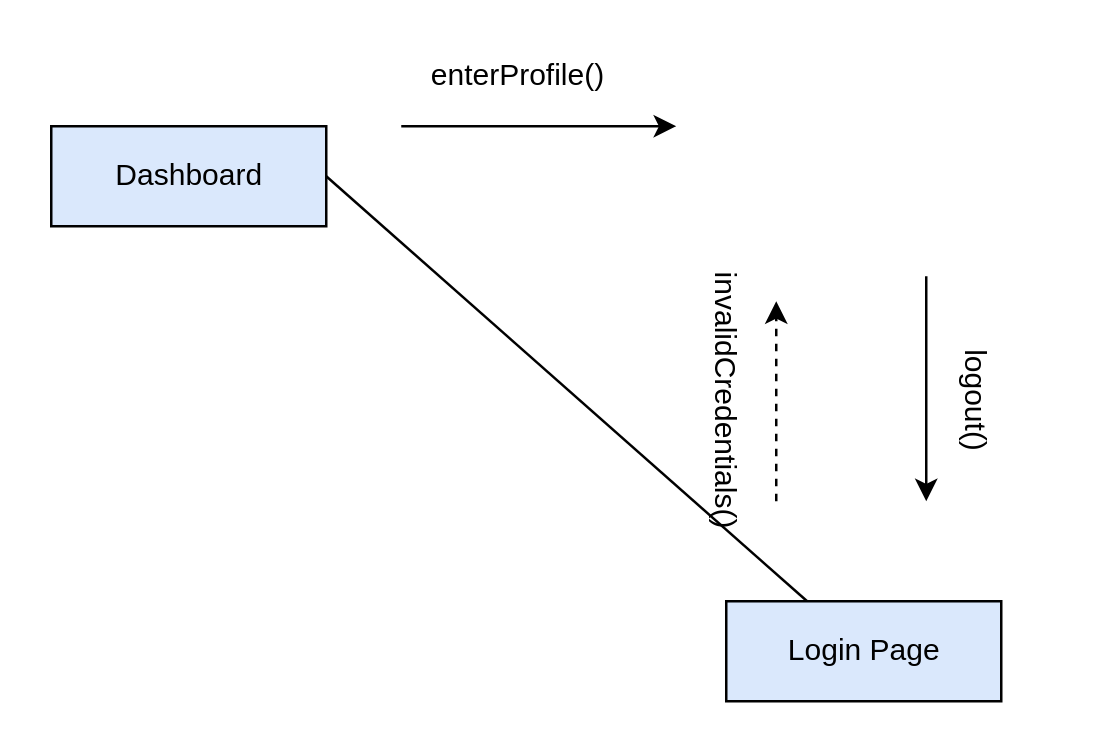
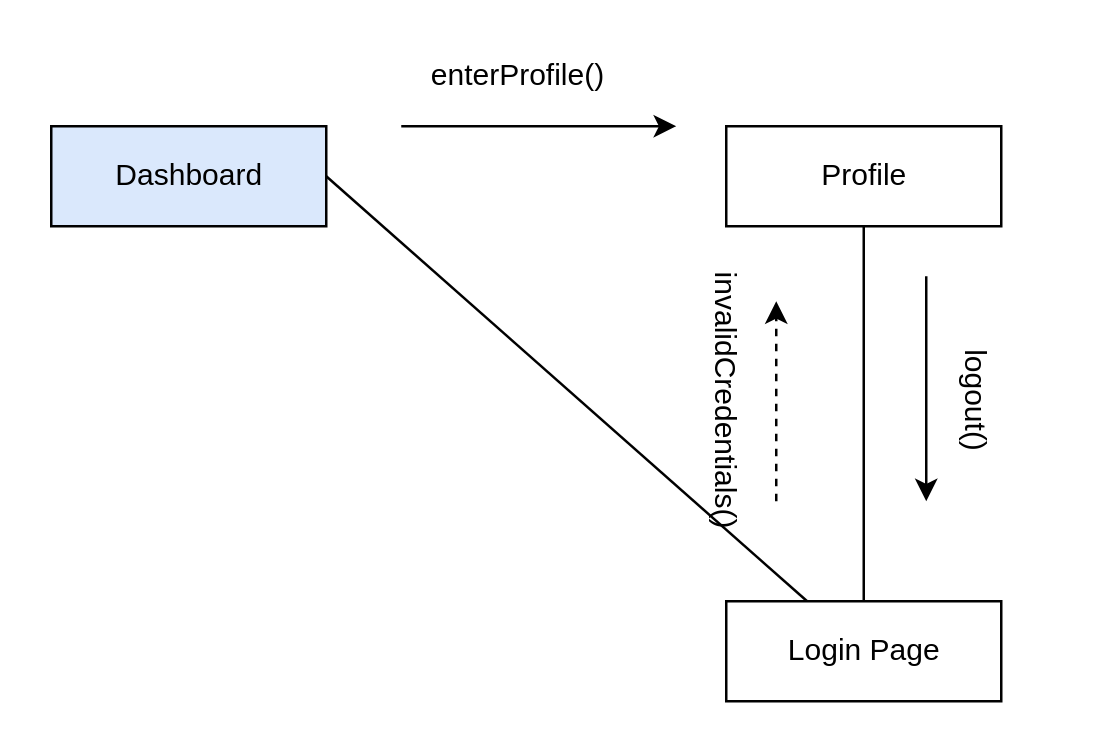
none -> (864, 176)
none -> (864, 414)
(864, 651) -> (864, 651)
